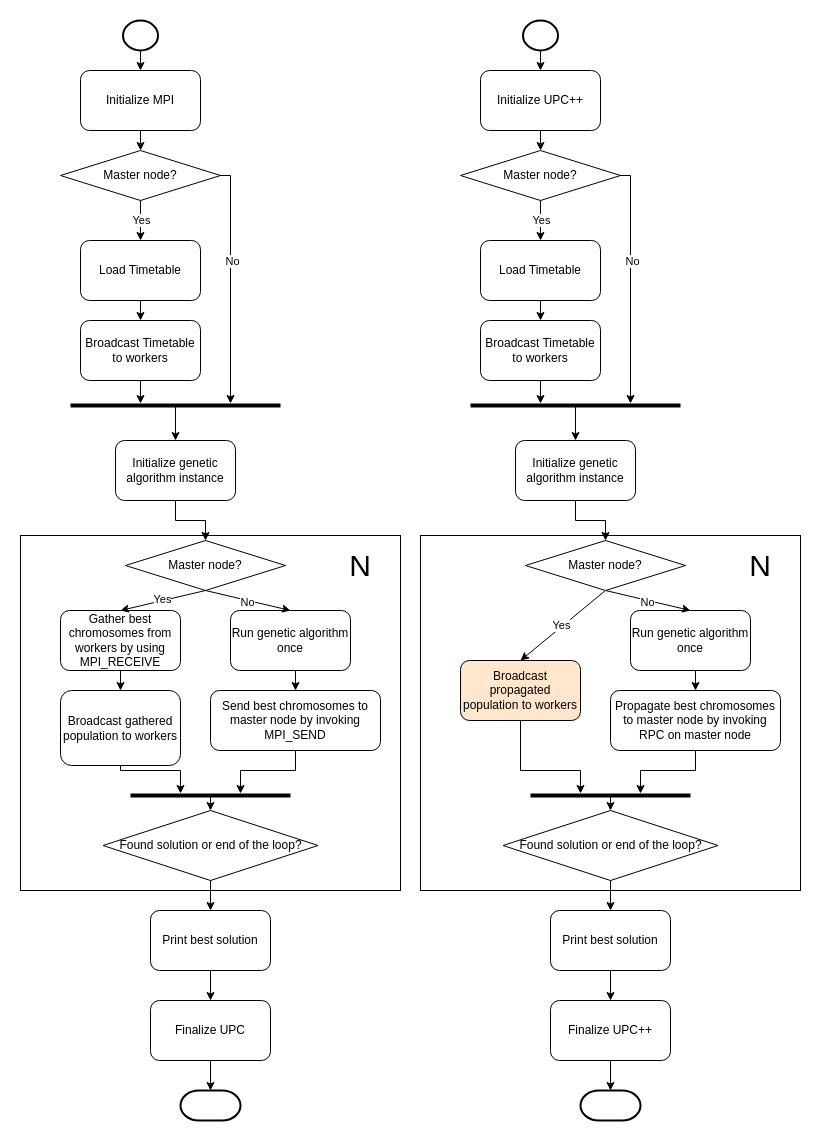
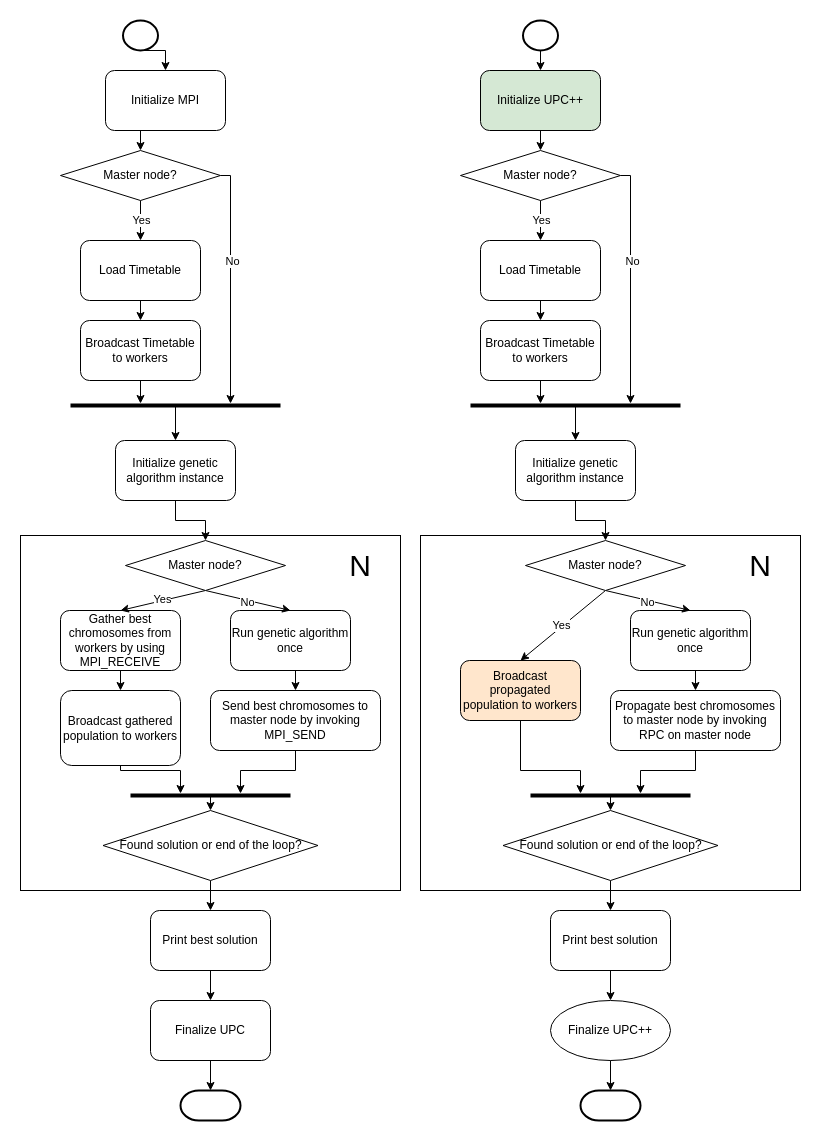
(141, 101) -> (166, 101)
(541, 101) -> (541, 101)
(611, 1031) -> (611, 1031)
